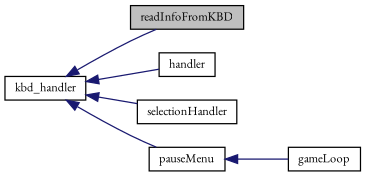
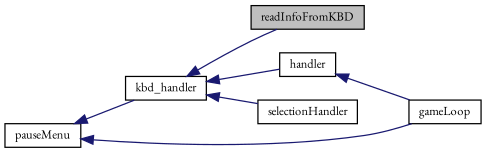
none -> (379, 89)
(116, 128) -> (110, 110)
